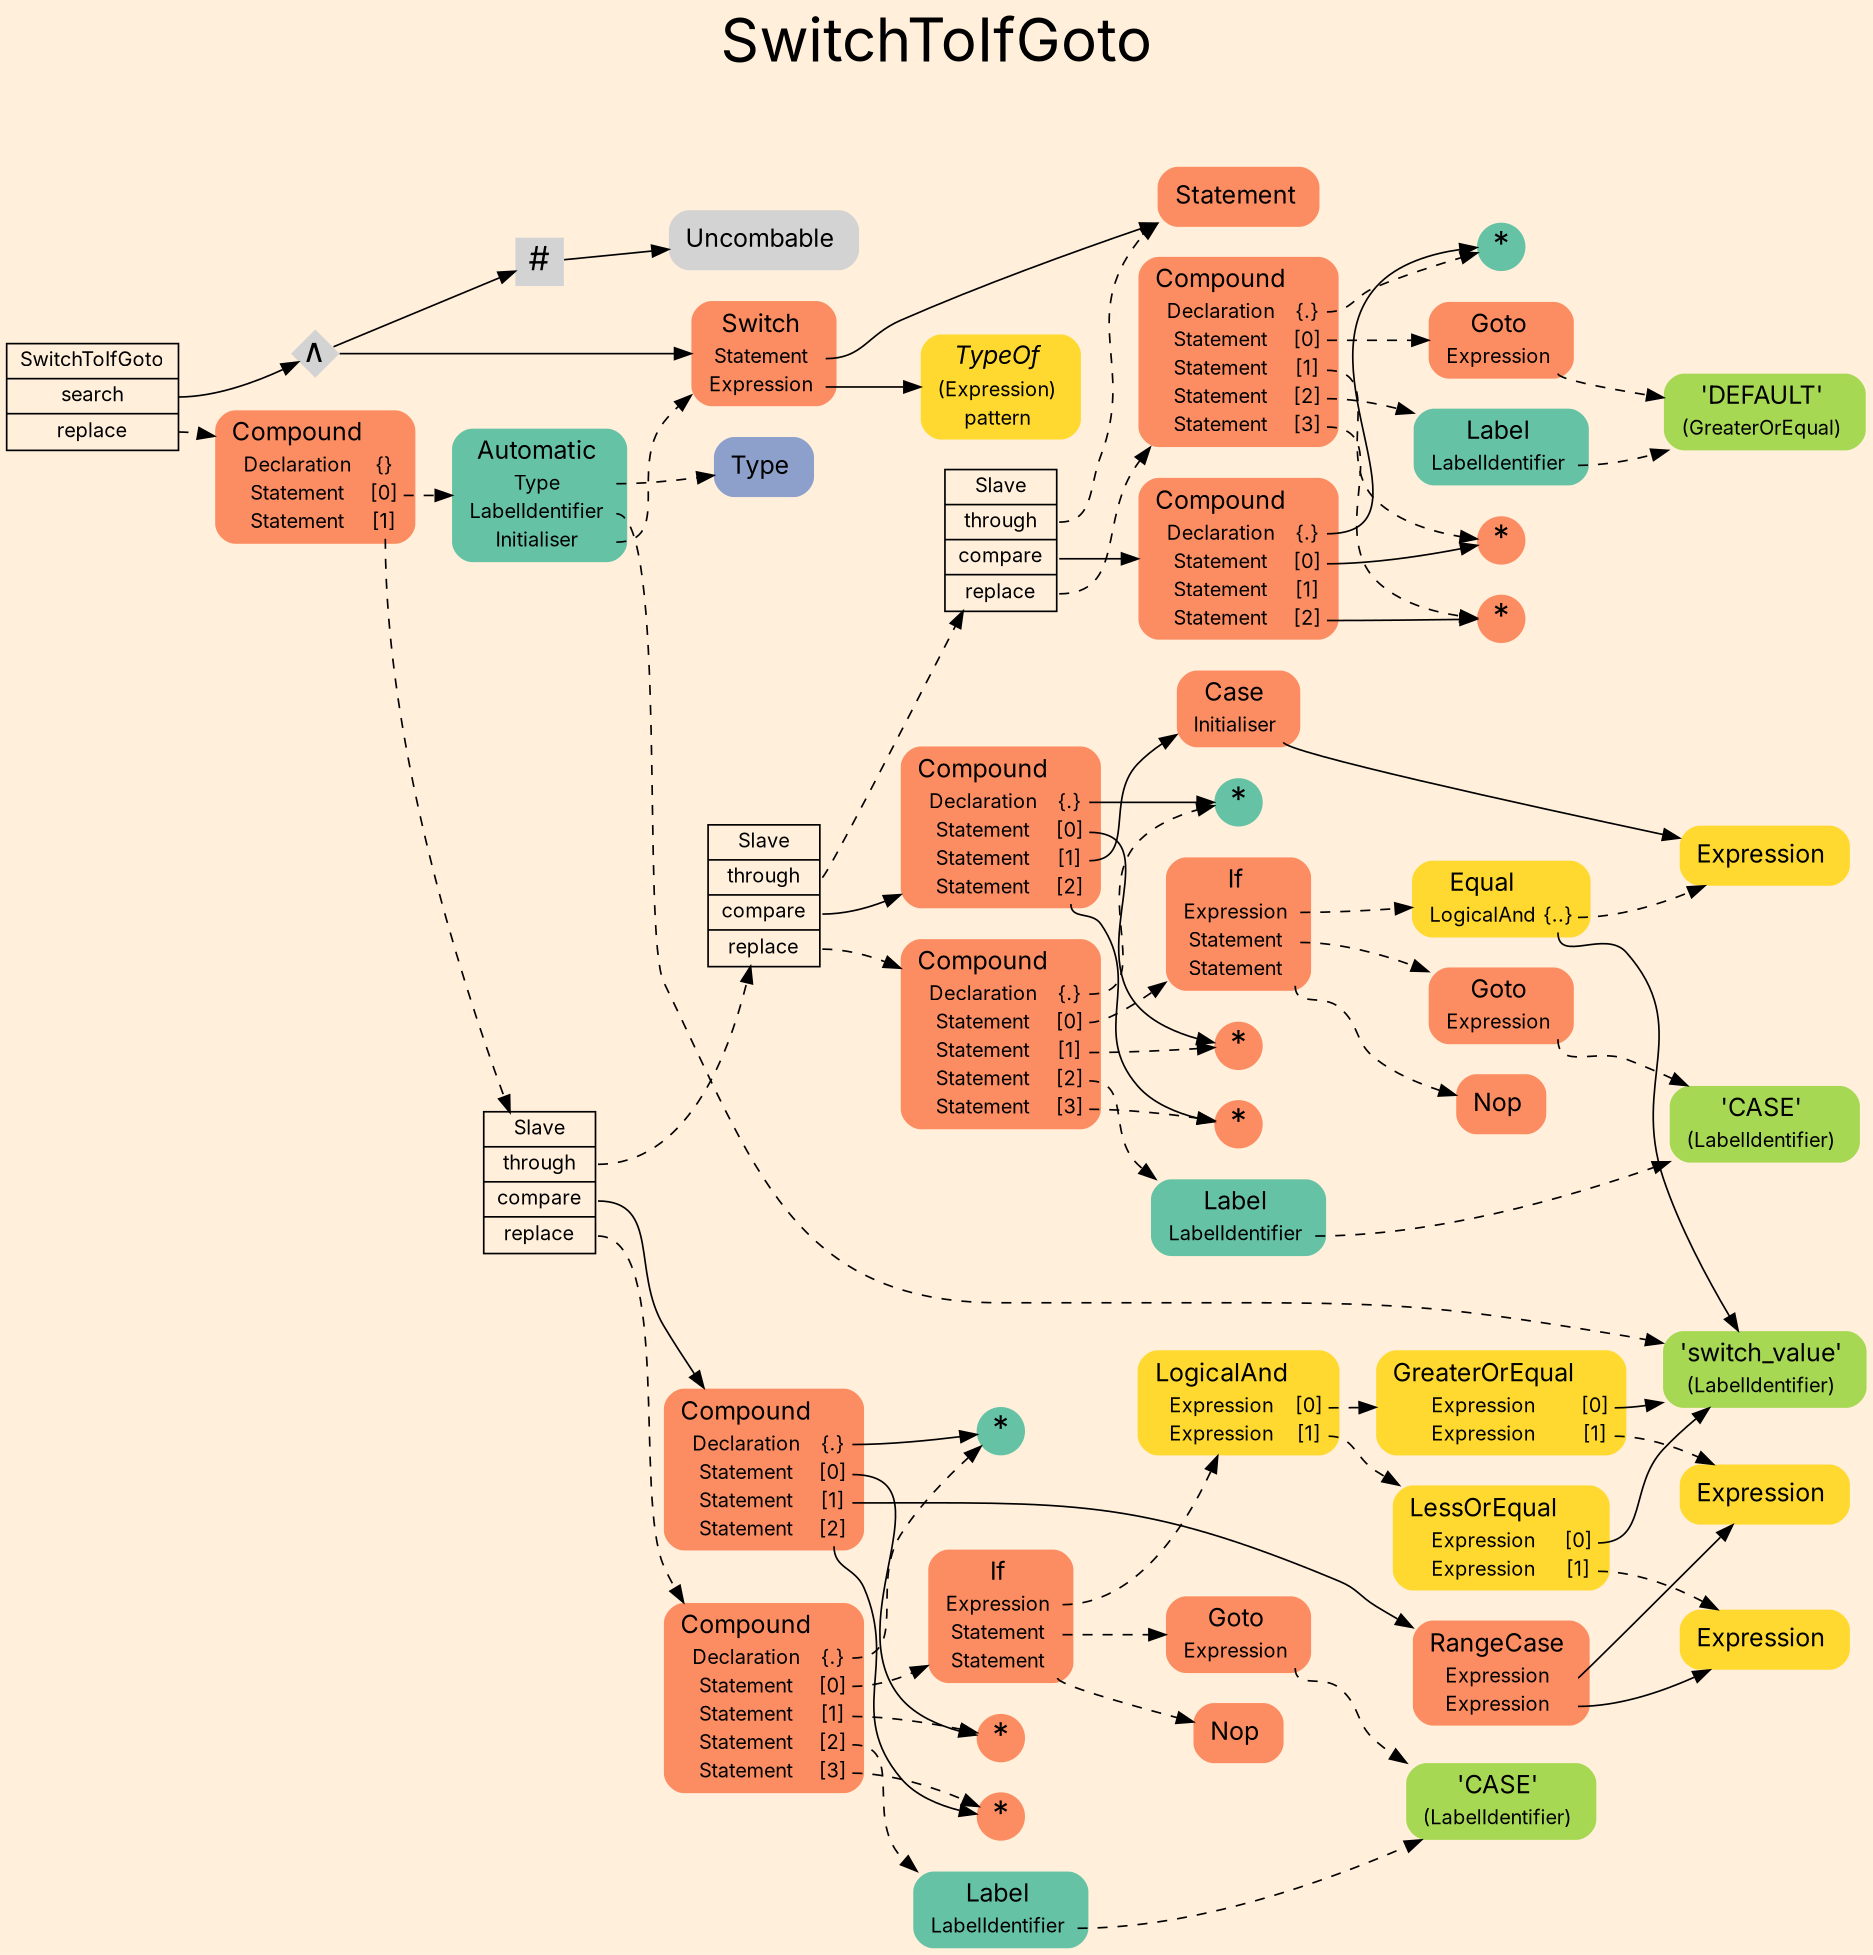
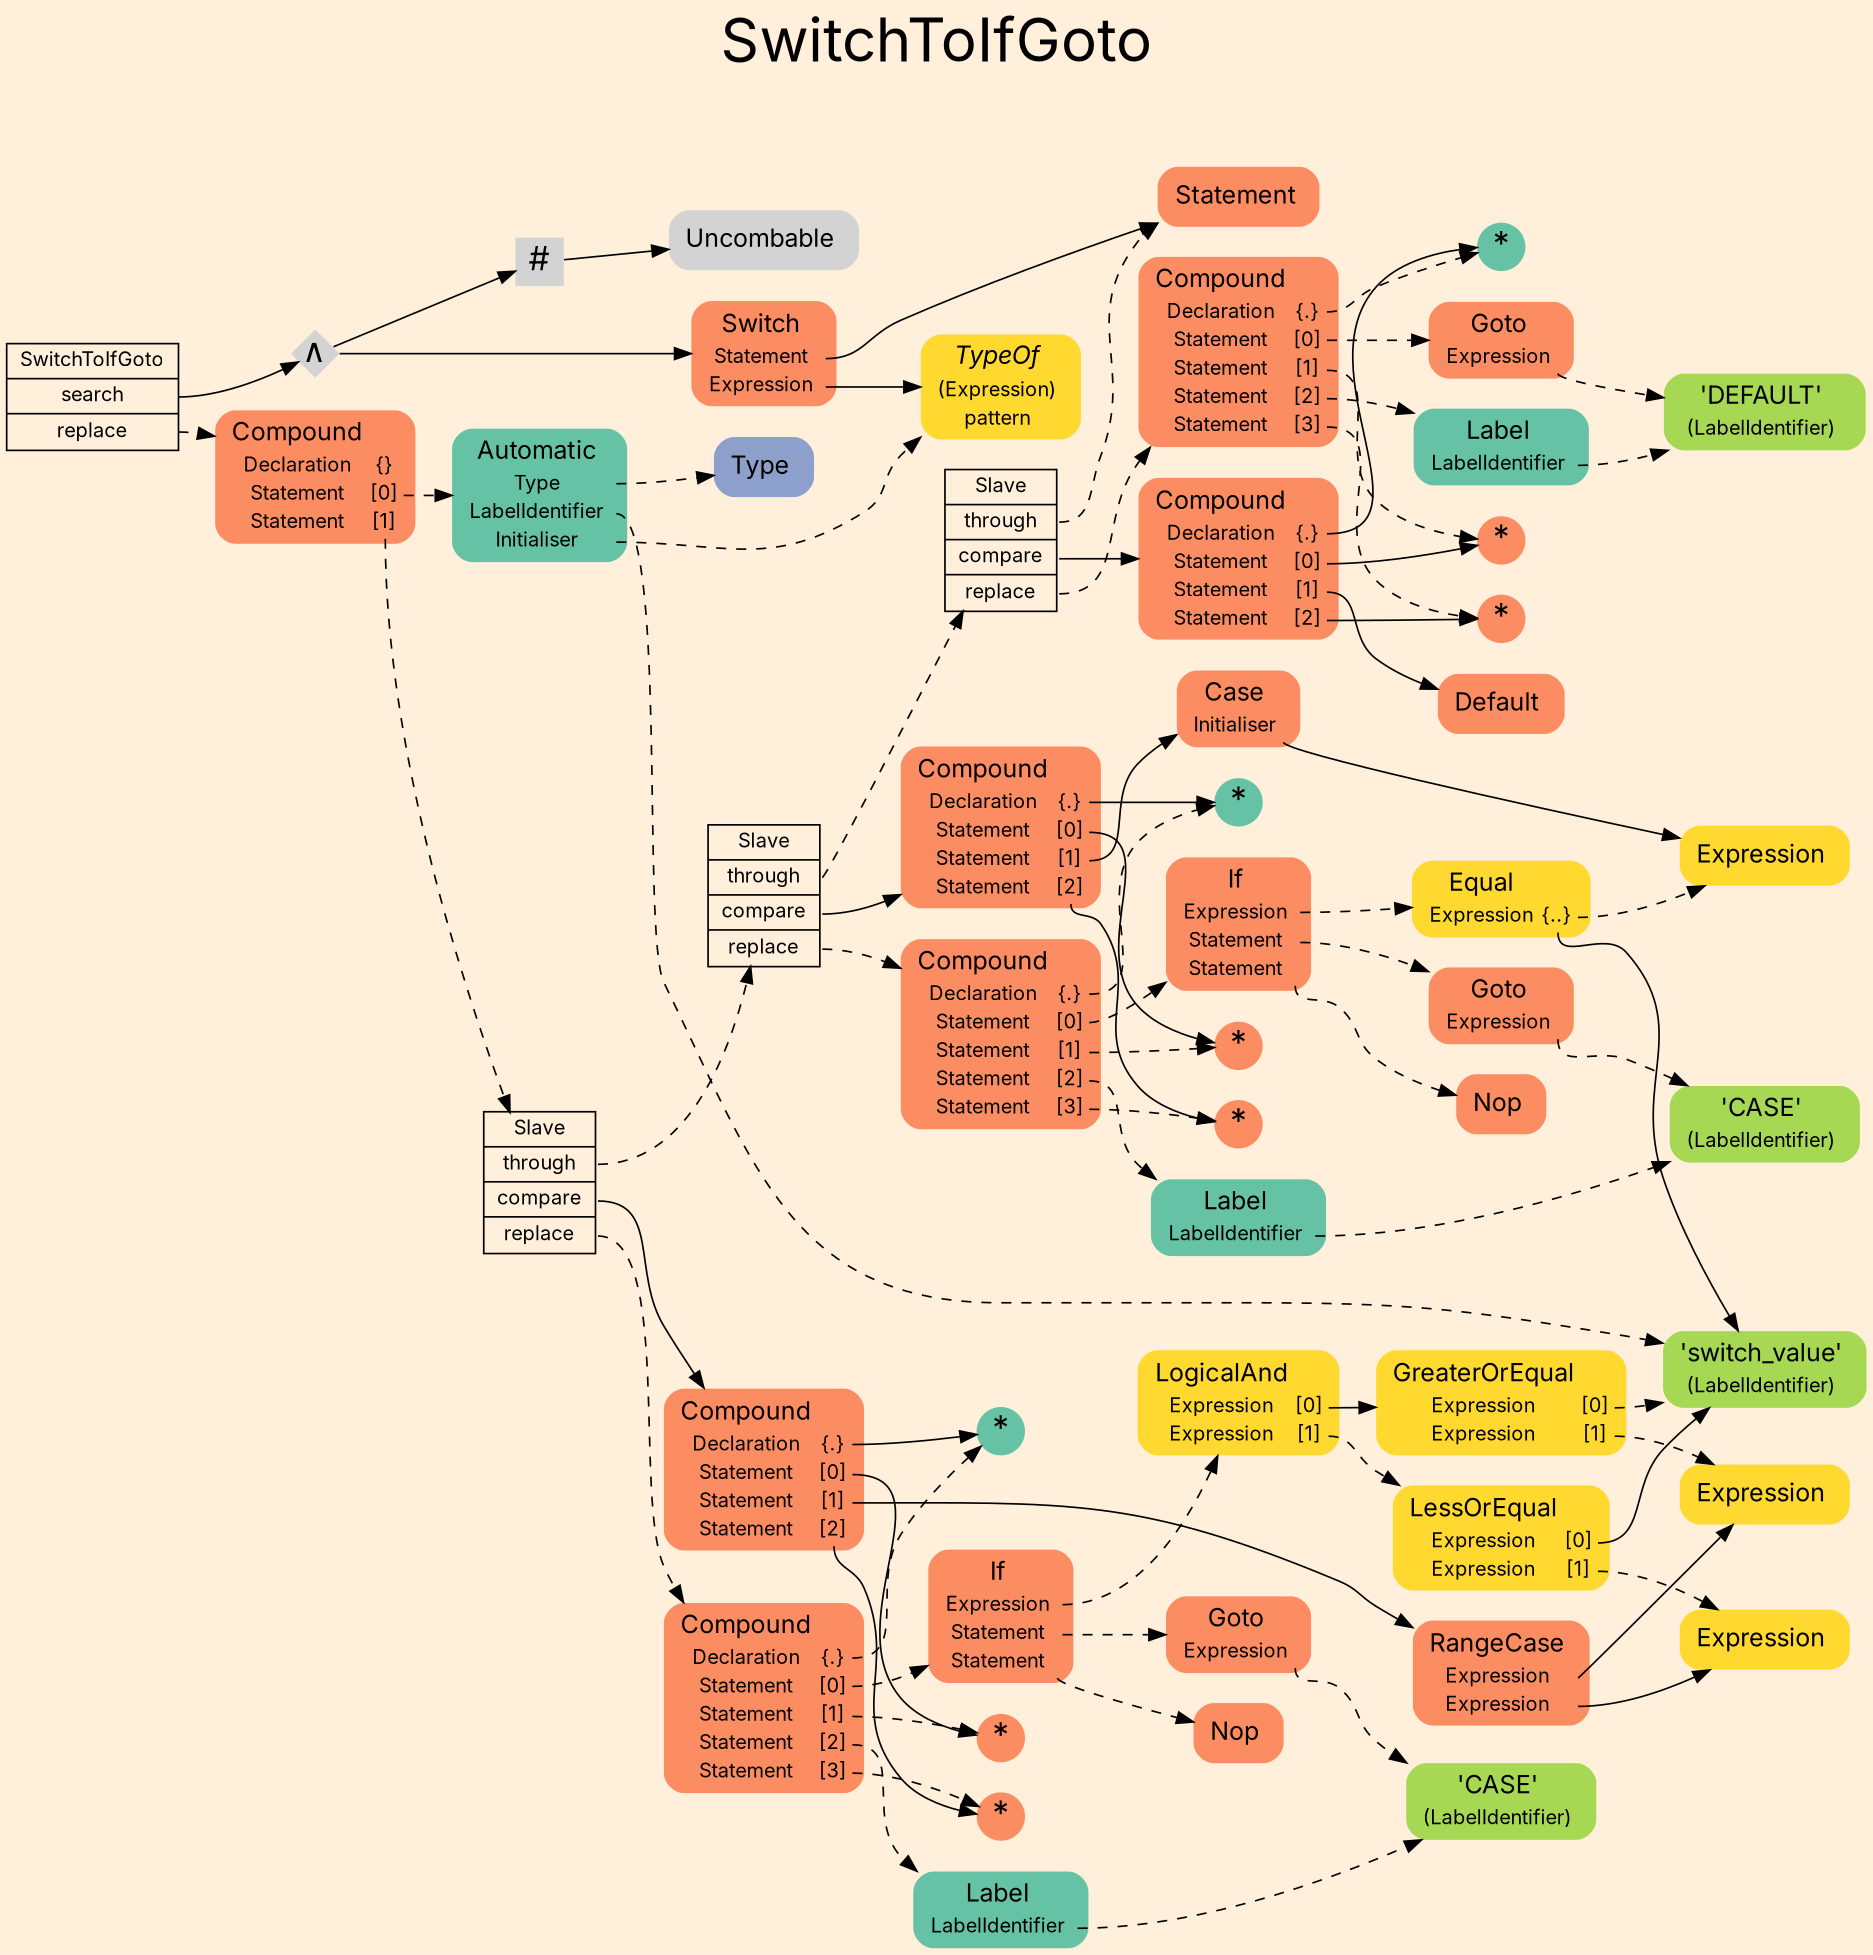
(1762, 429) -> (1761, 429)
(649, 471) -> (783, 545)
none -> (1501, 704)
(1483, 916) -> (1482, 916)
(1630, 1407) -> (1630, 1407)
(1344, 1408) -> (1344, 1408)
